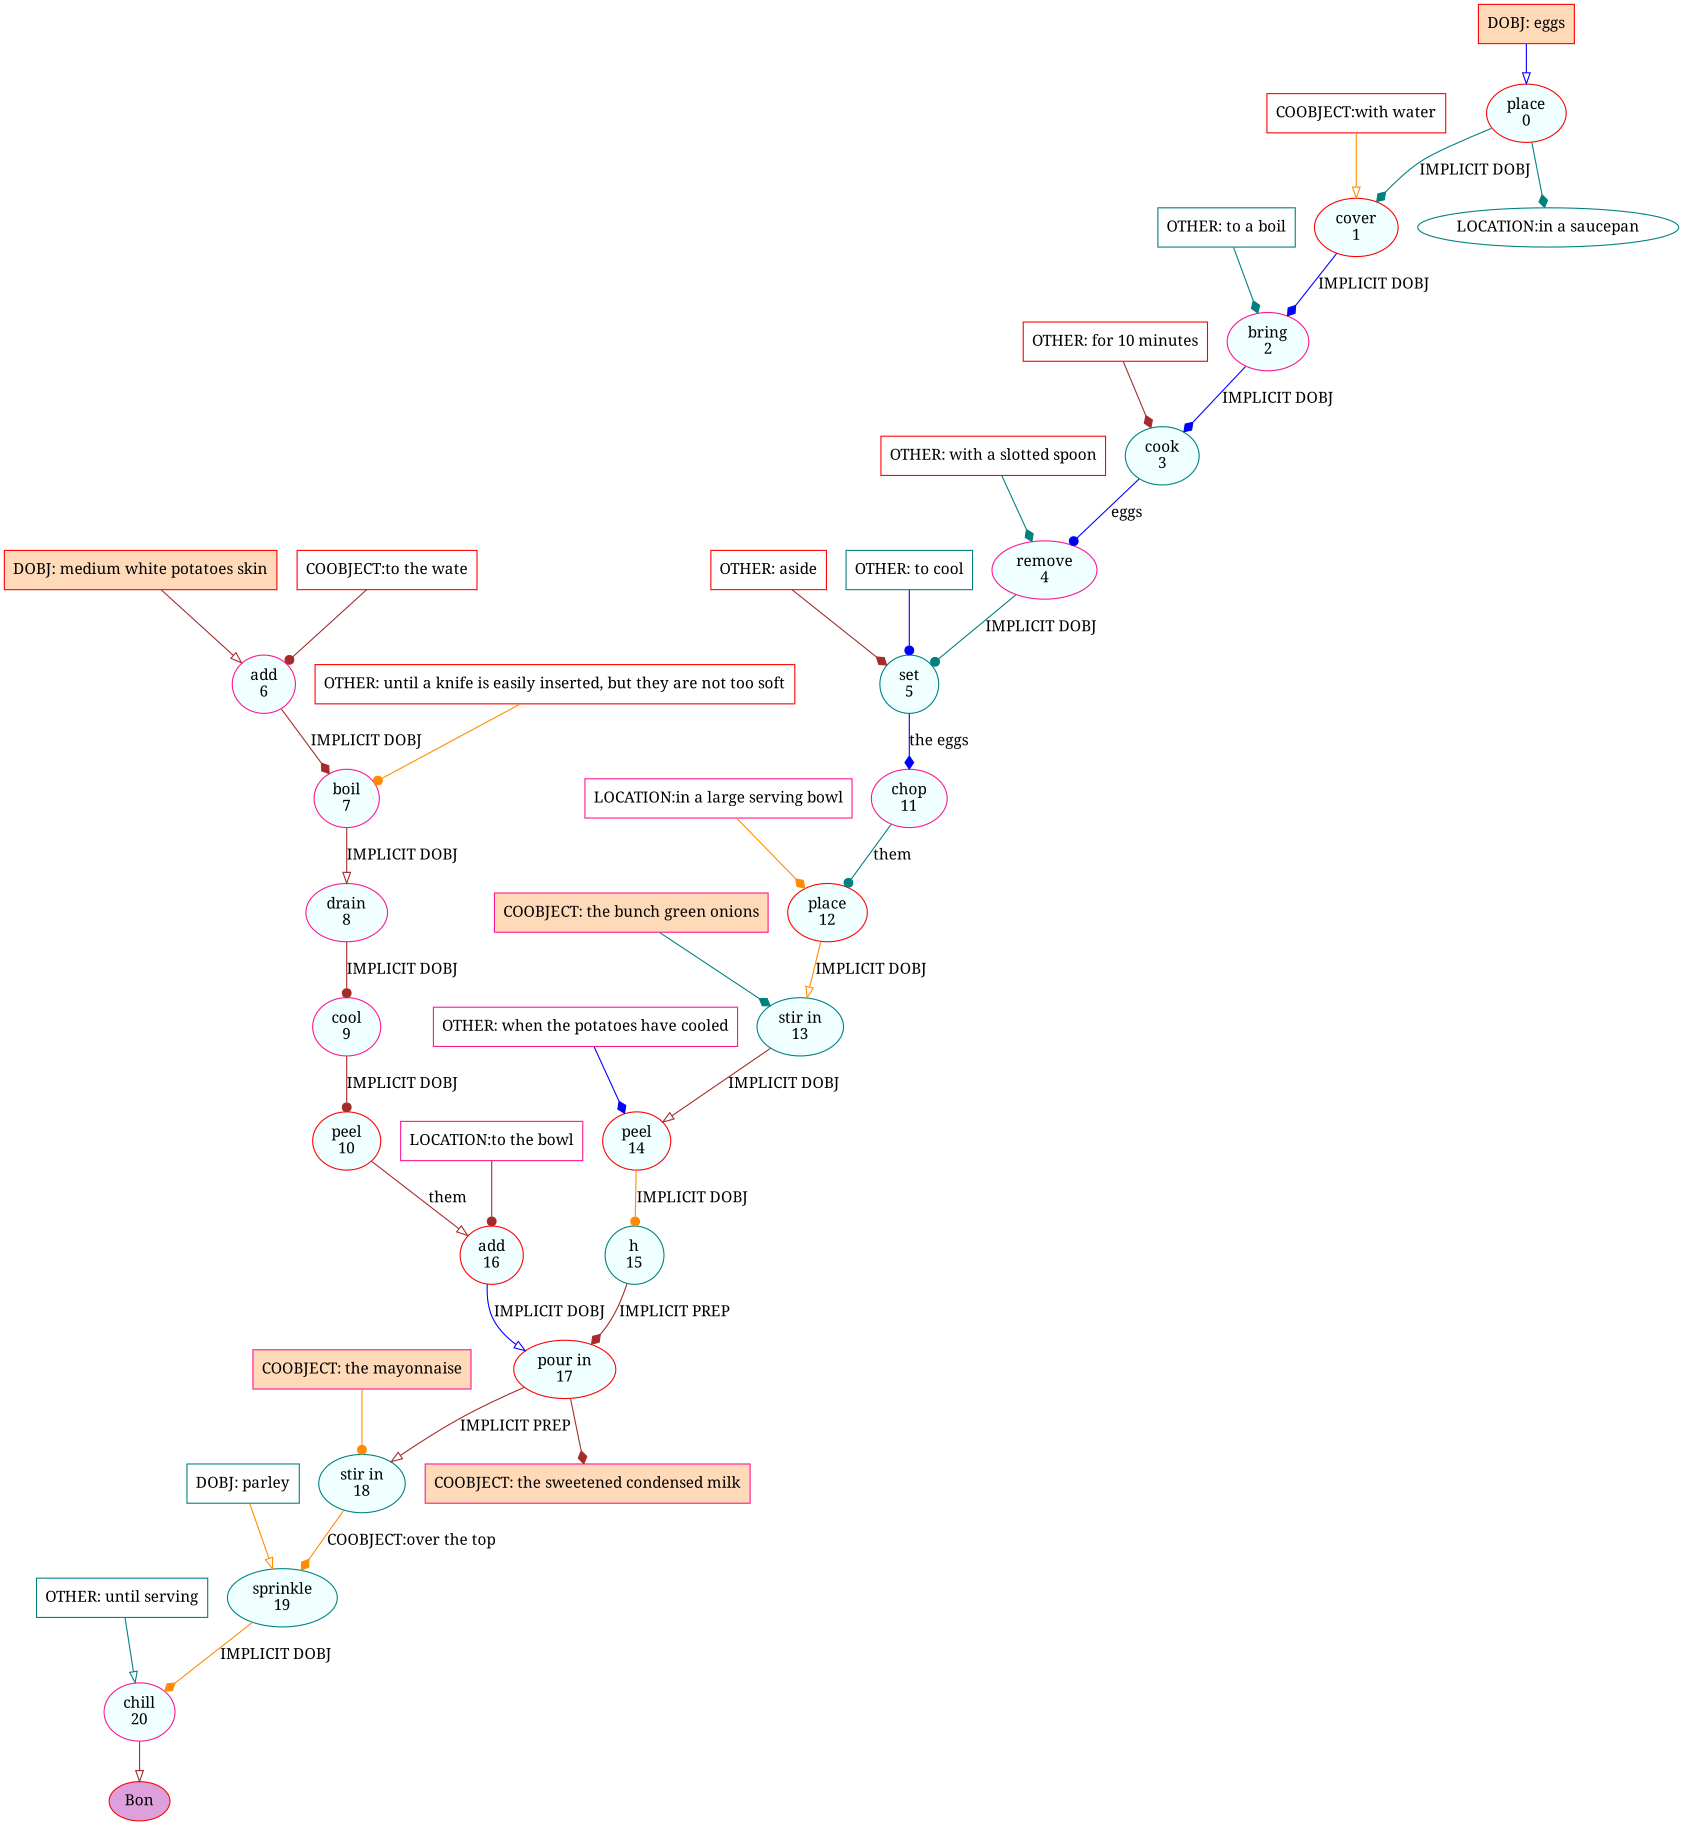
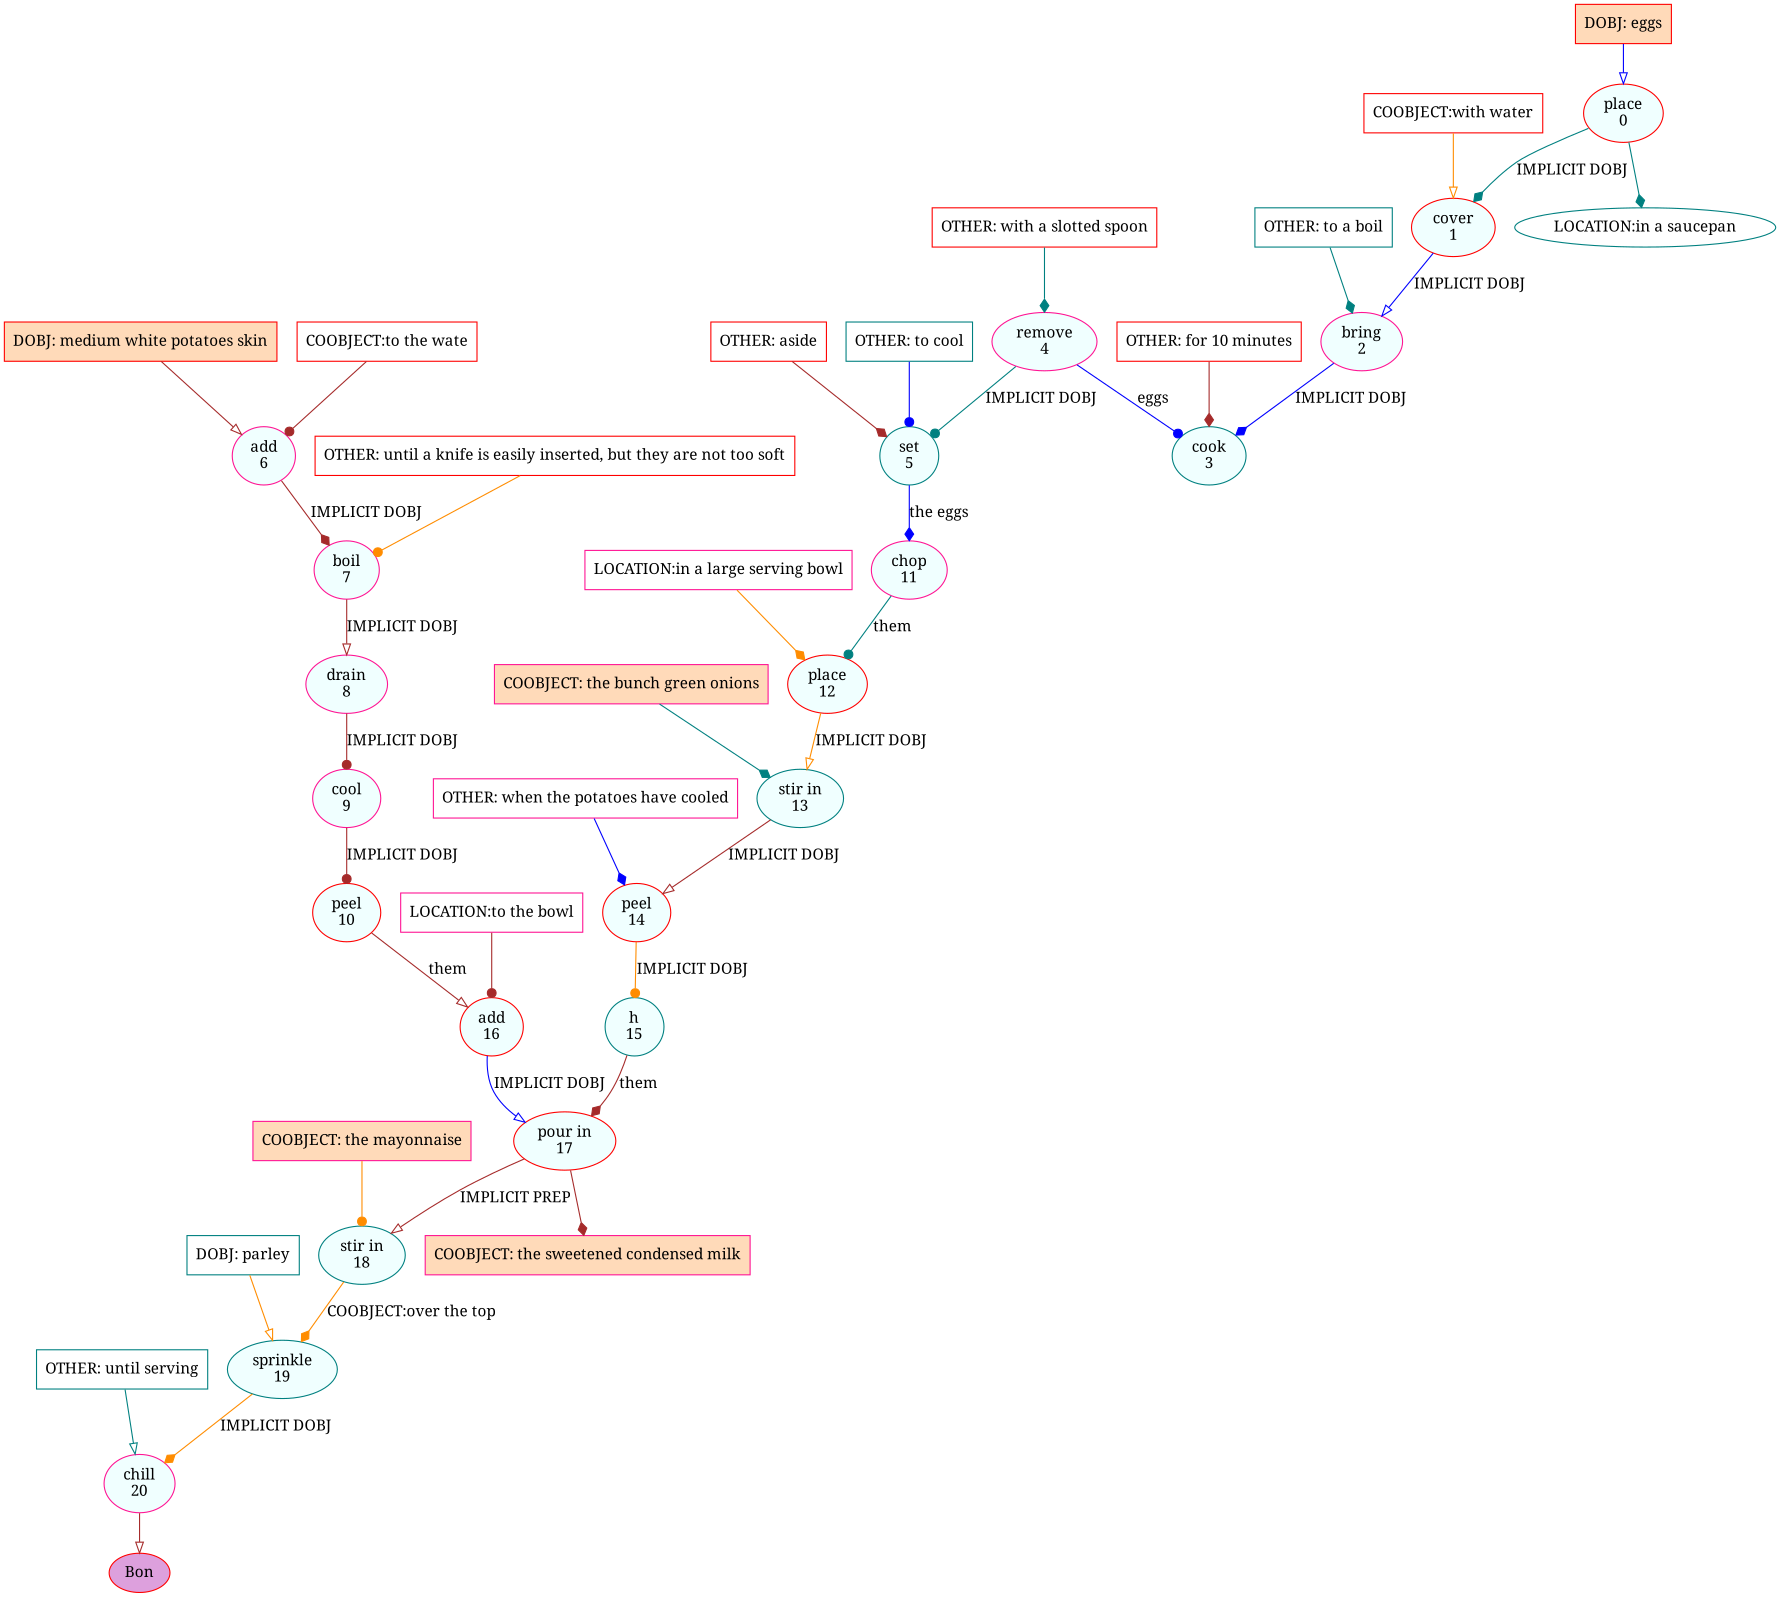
(1316, 279) -> (1411, 280)
(1108, 508) -> (1126, 398)
(675, 1312) -> (639, 1084)
